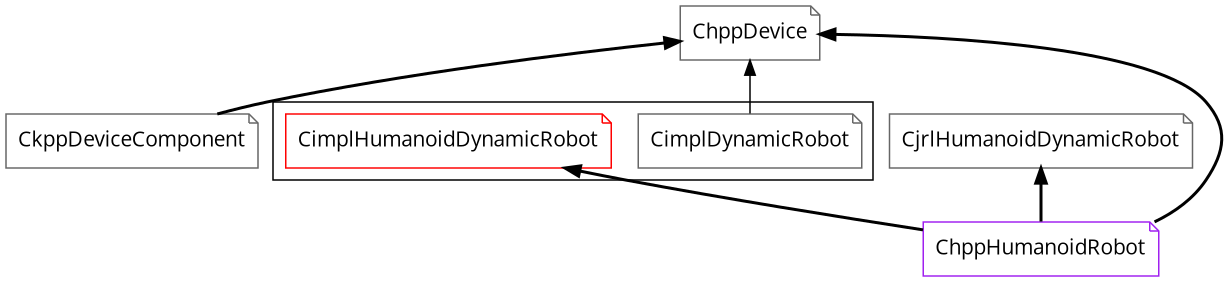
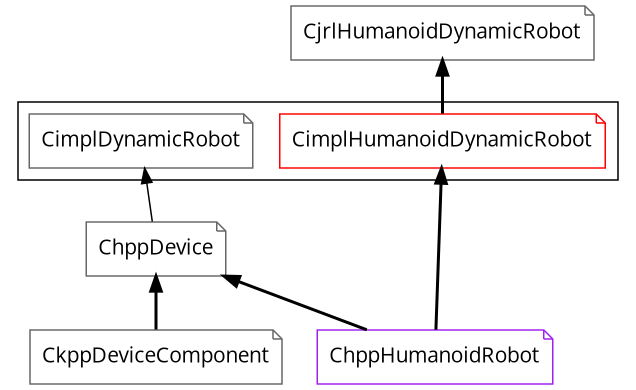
(750, 92) -> (150, 202)
(1041, 202) -> (442, 92)
